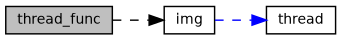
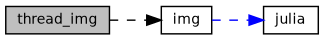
(59, 20) -> (58, 20)
(301, 20) -> (291, 20)
